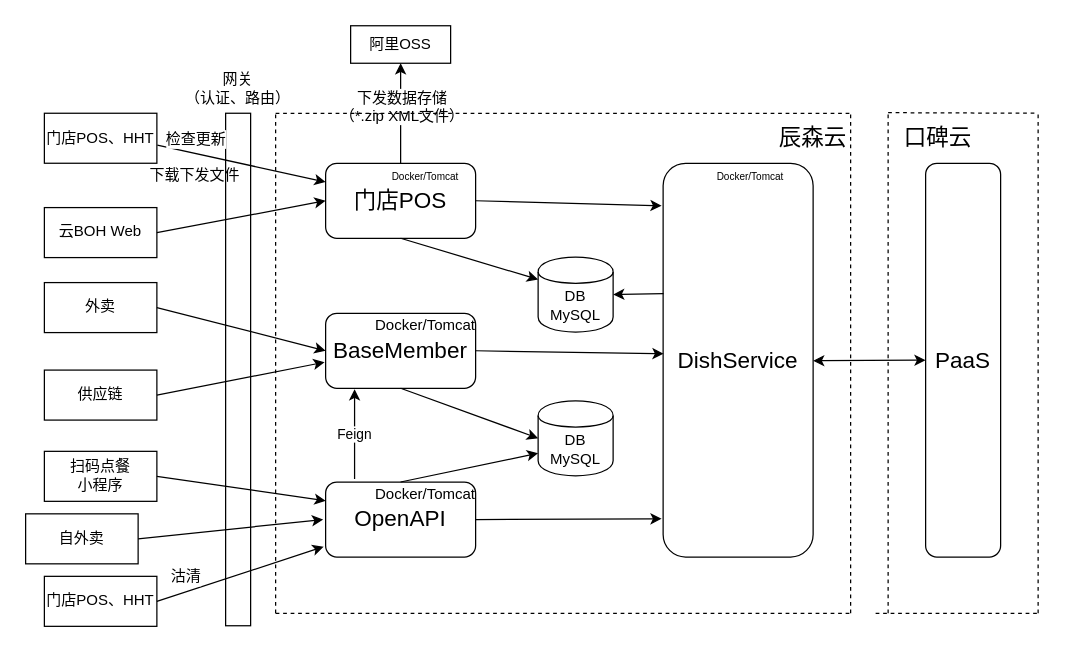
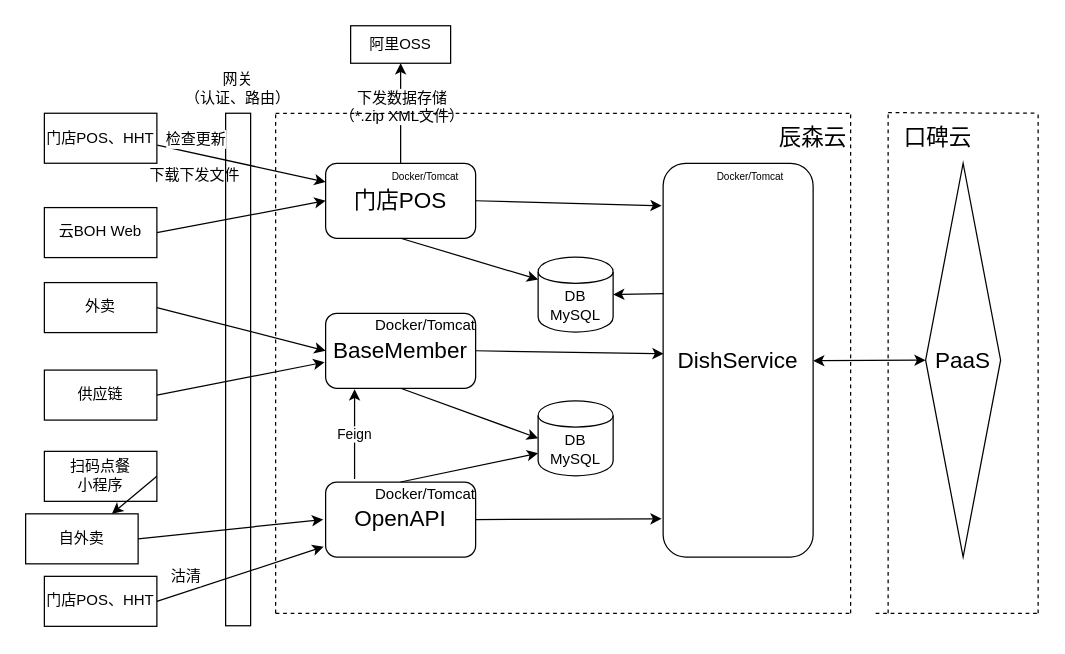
(963, 360) -> (963, 360)
(237, 488) -> (137, 492)
